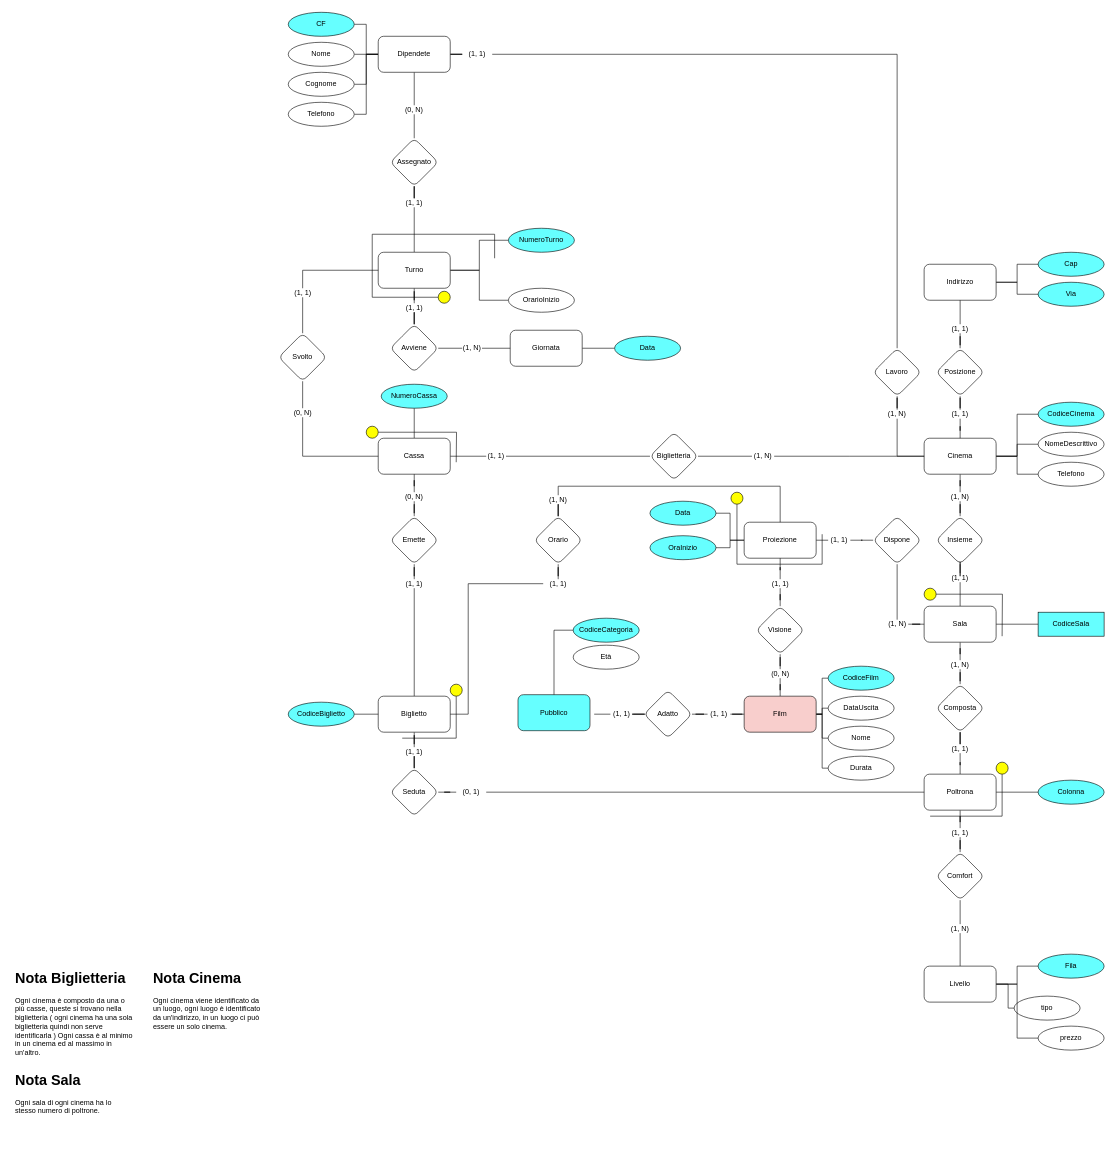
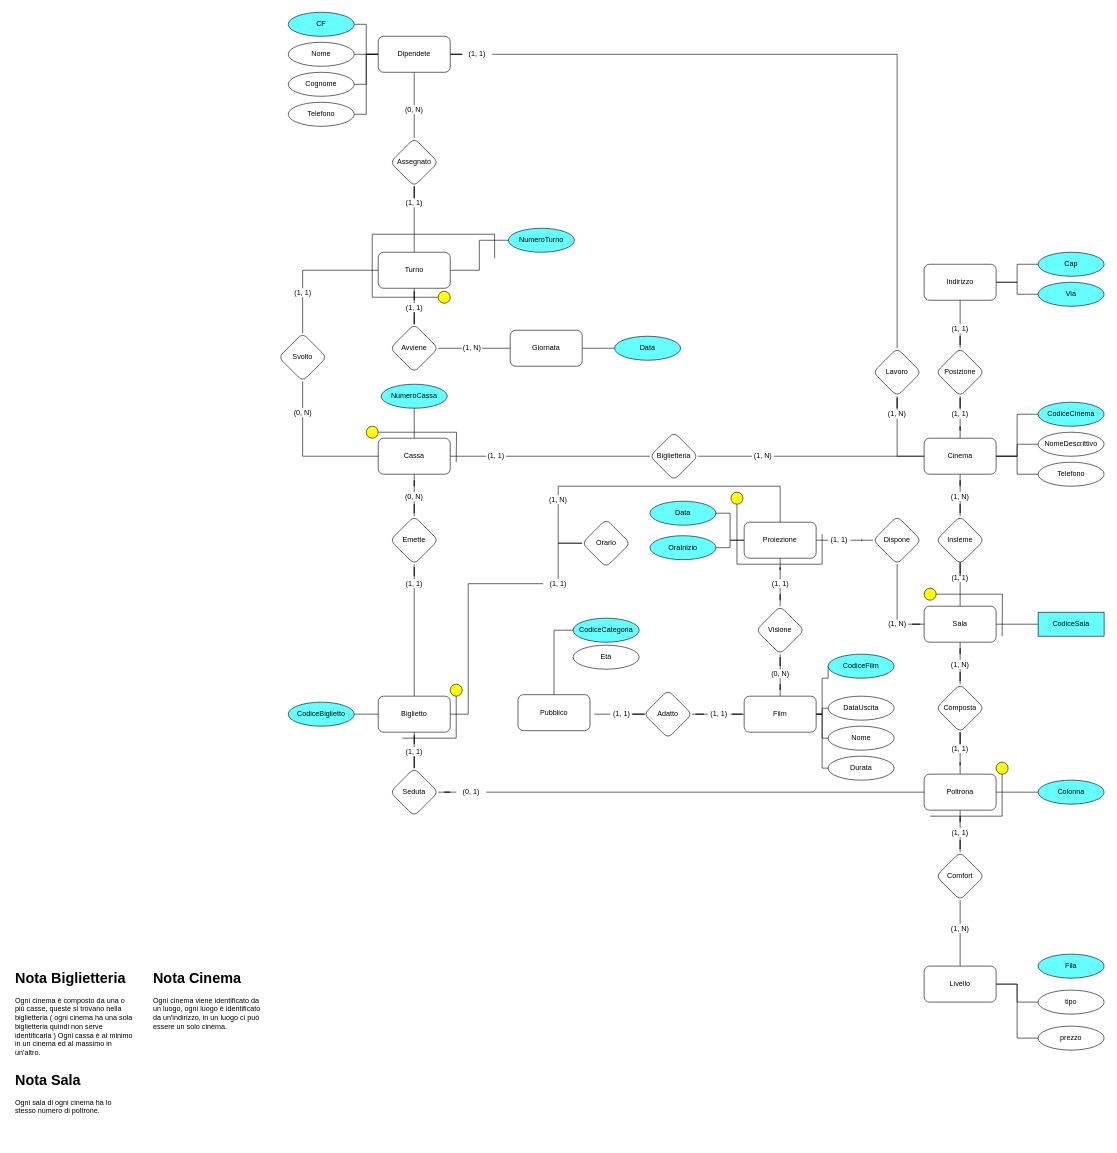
(479, 300) -> none
(542, 300) -> none
(558, 540) -> (606, 543)
(861, 678) -> (861, 666)
(554, 713) -> (554, 713)
(780, 714) -> (780, 714)
(1019, 966) -> none
(1047, 1008) -> (1071, 1002)
